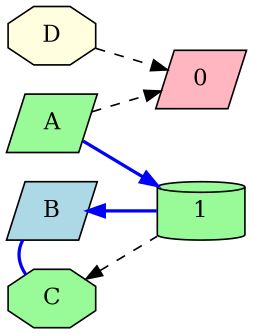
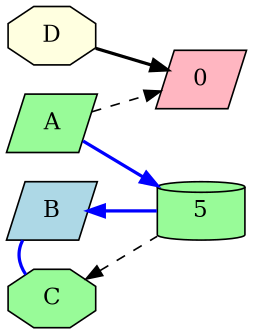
(124, 57) -> (124, 57)
(201, 211) -> (201, 211)
